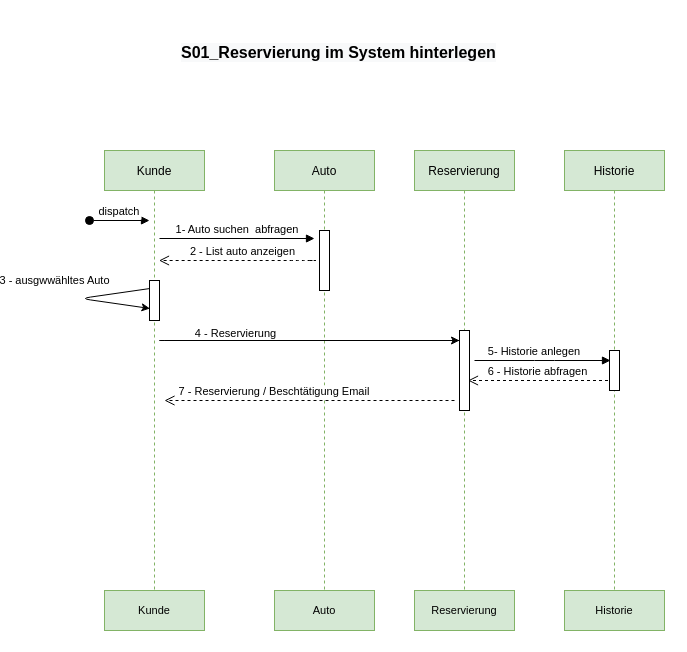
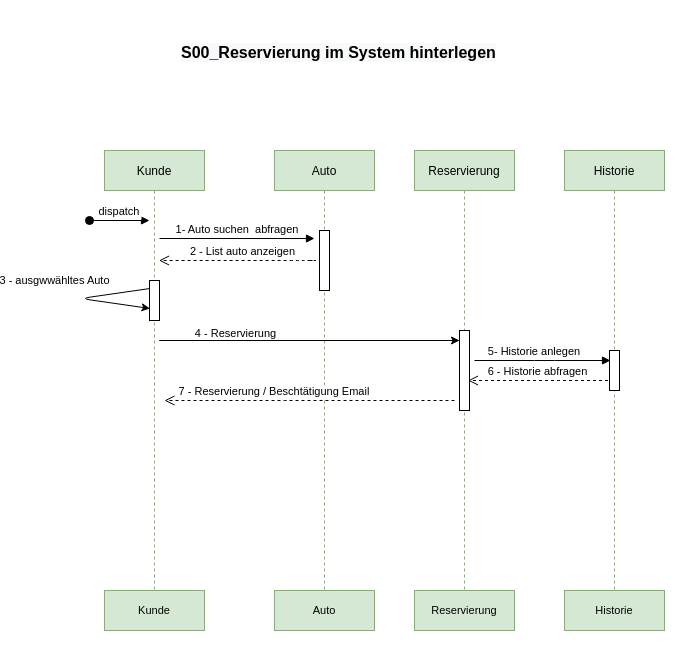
(289, 34) -> (289, 34)
